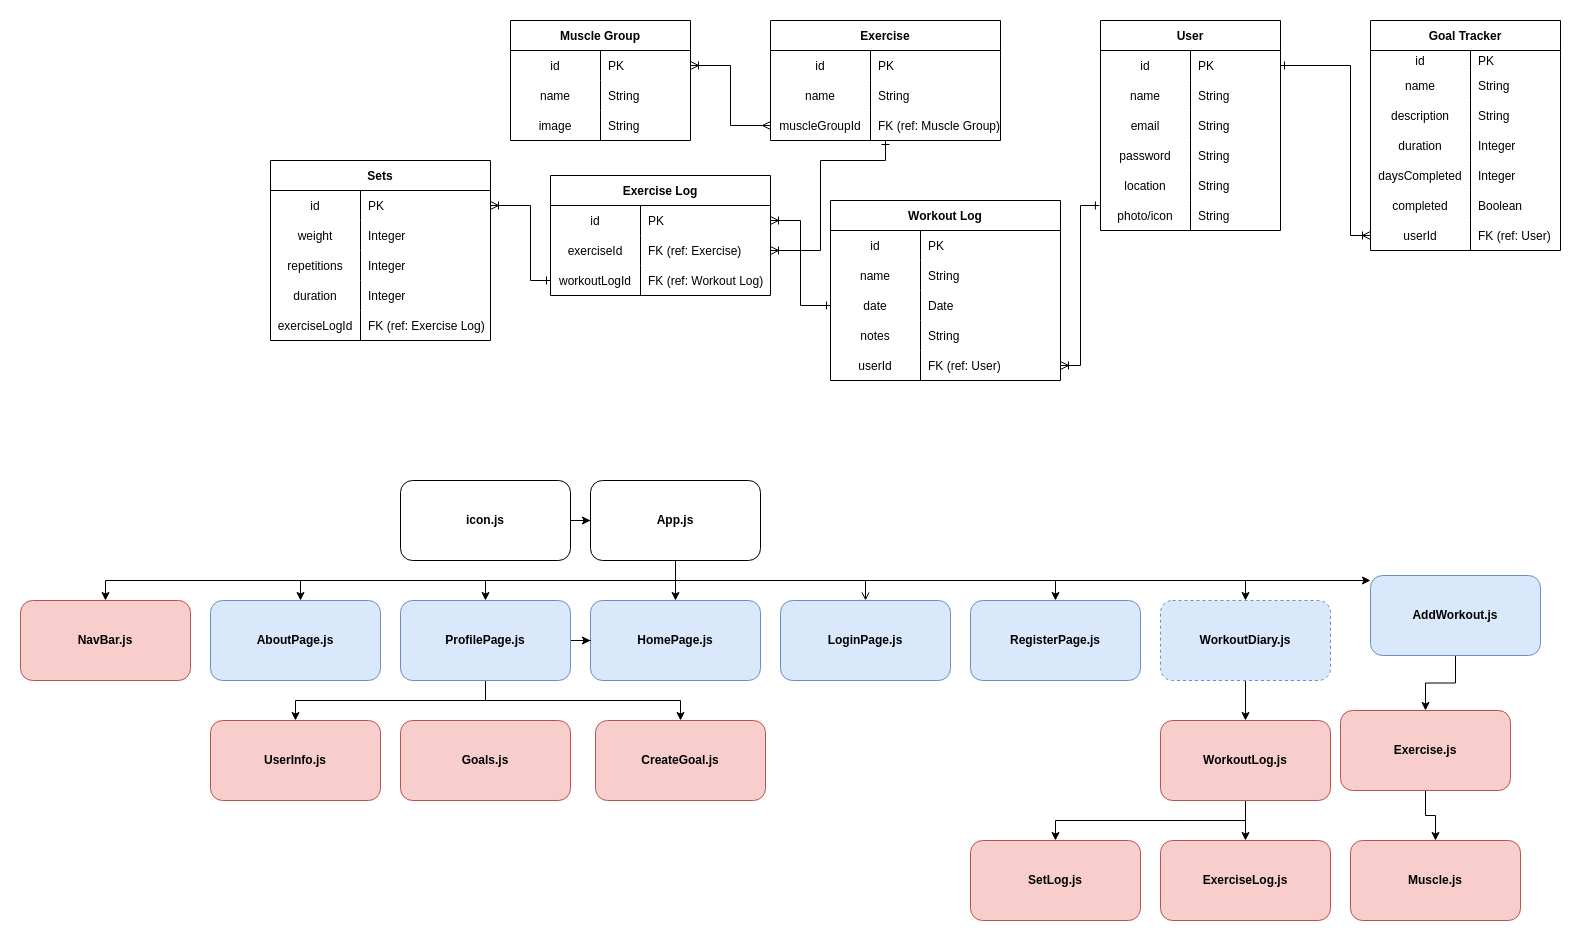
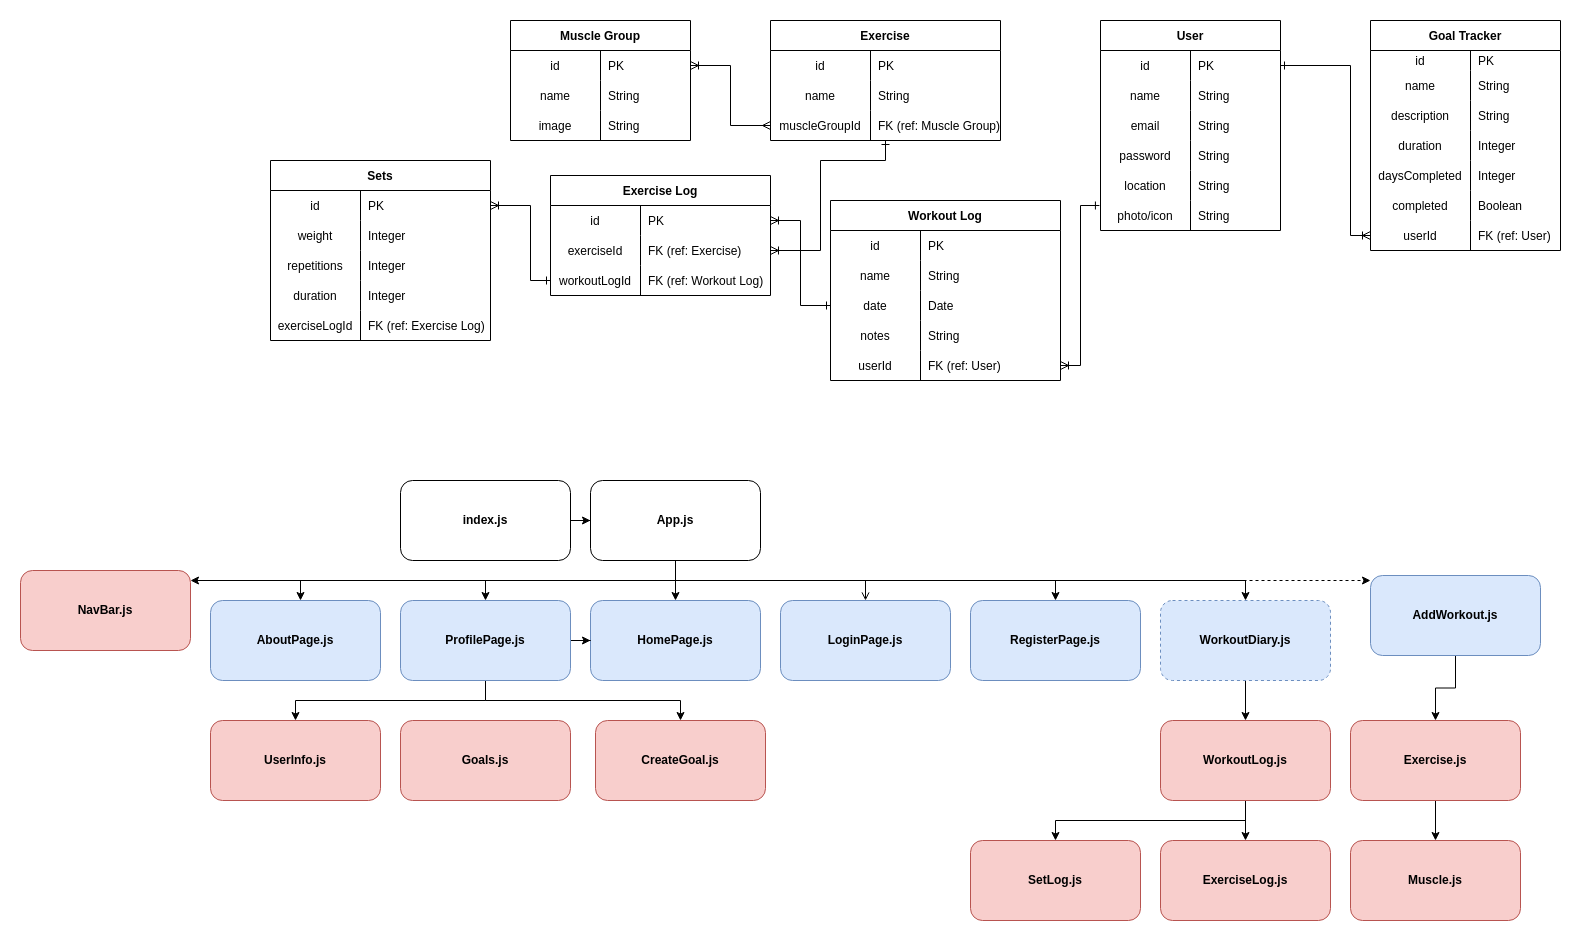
(486, 521) -> (486, 521)
(1305, 581) -> (1305, 581)
(106, 641) -> (106, 611)
(1426, 751) -> (1436, 761)
